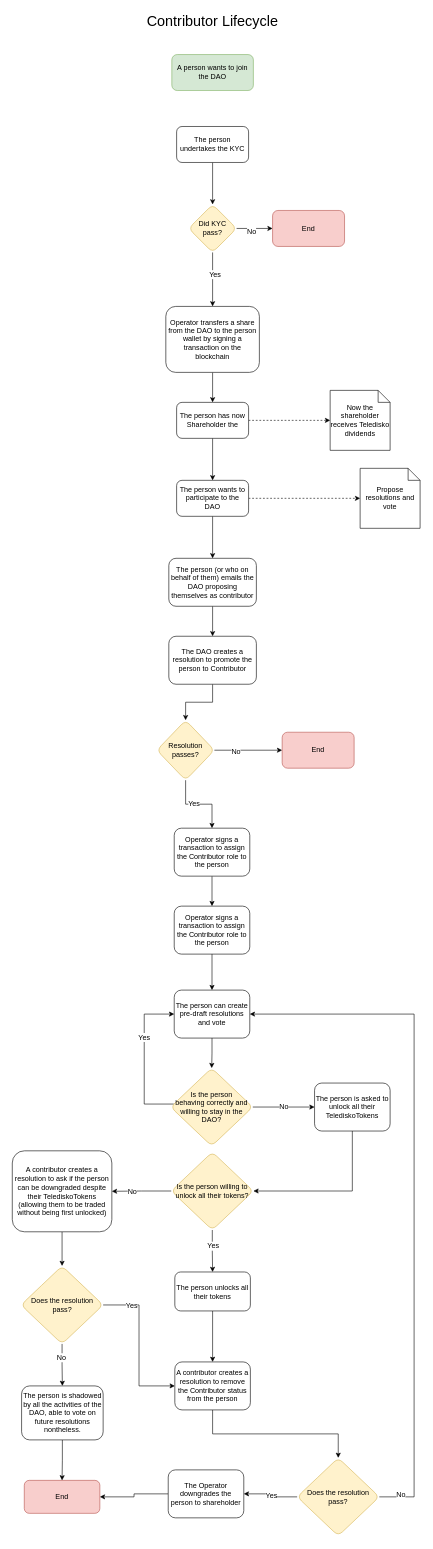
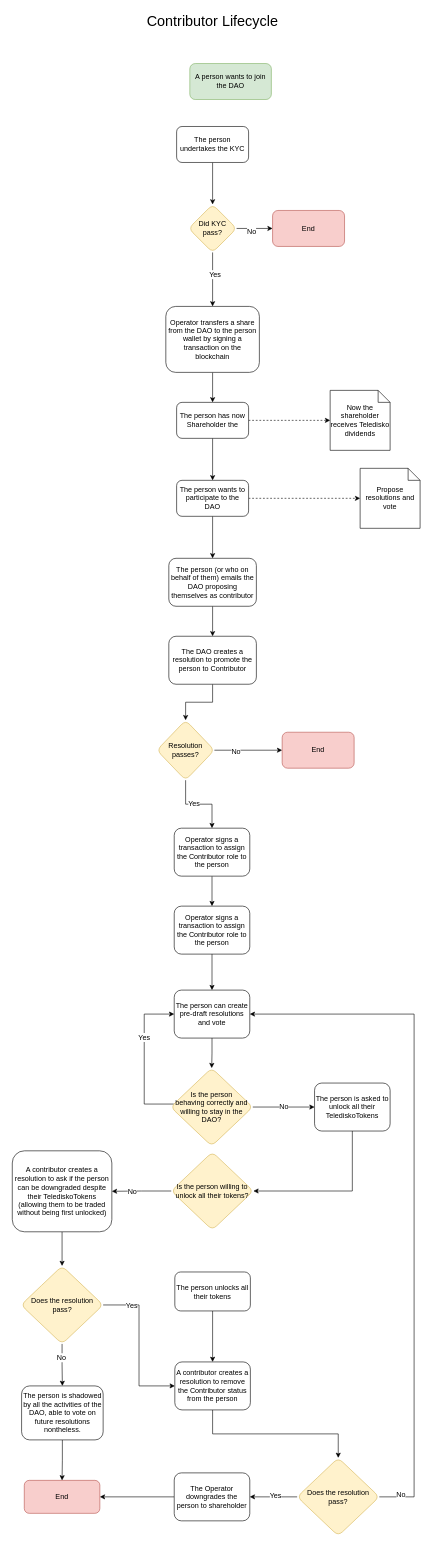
(213, 72) -> (231, 81)
(212, 1254) -> none
(206, 1494) -> (212, 1497)
